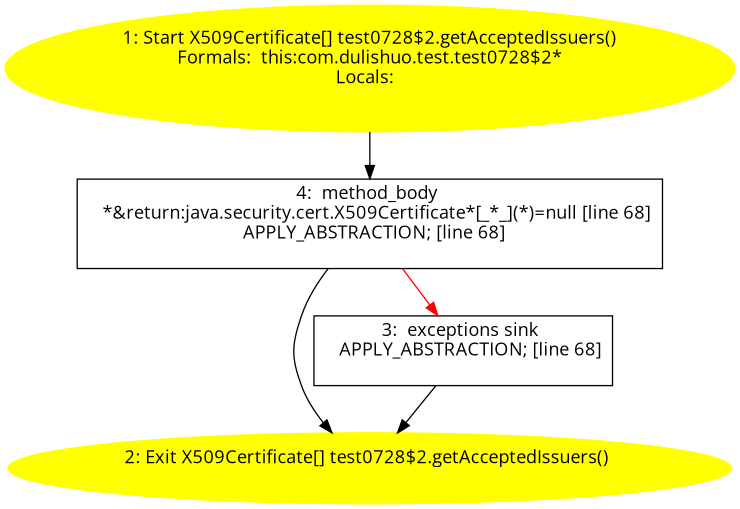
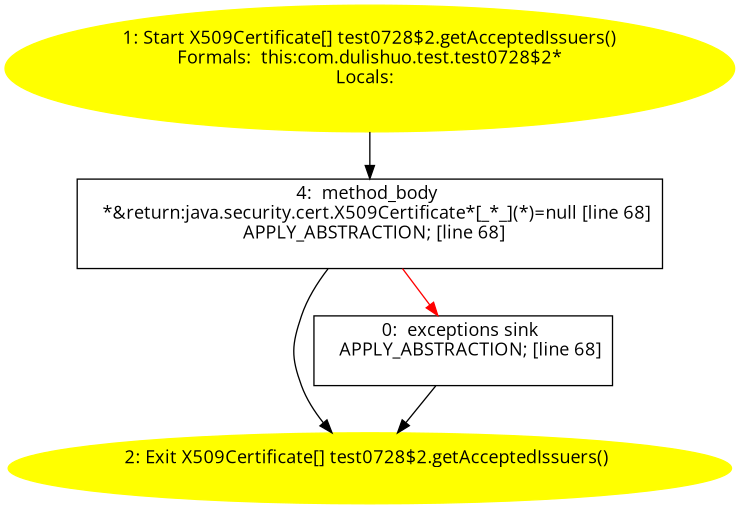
(463, 351) -> (463, 351)
